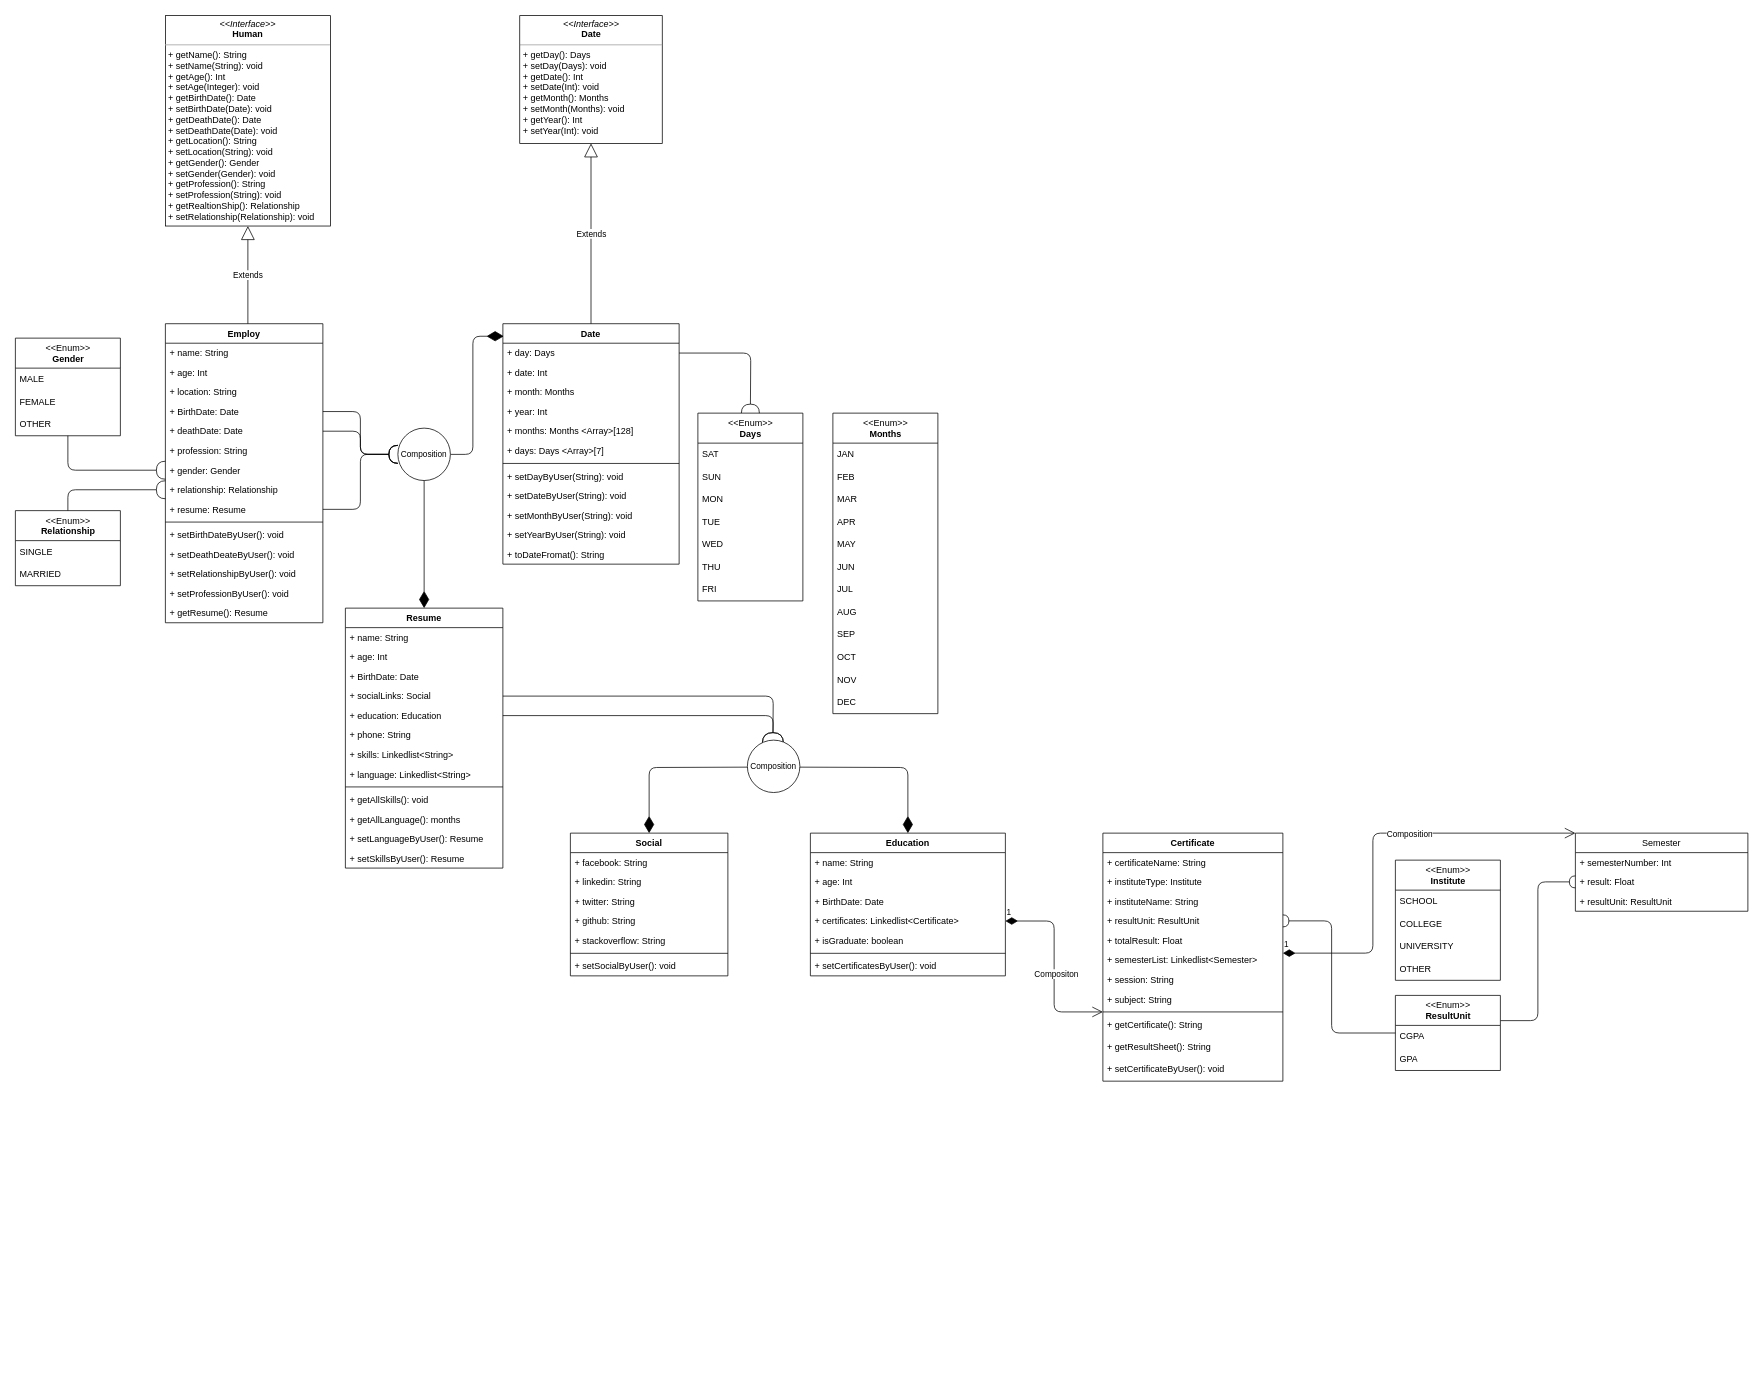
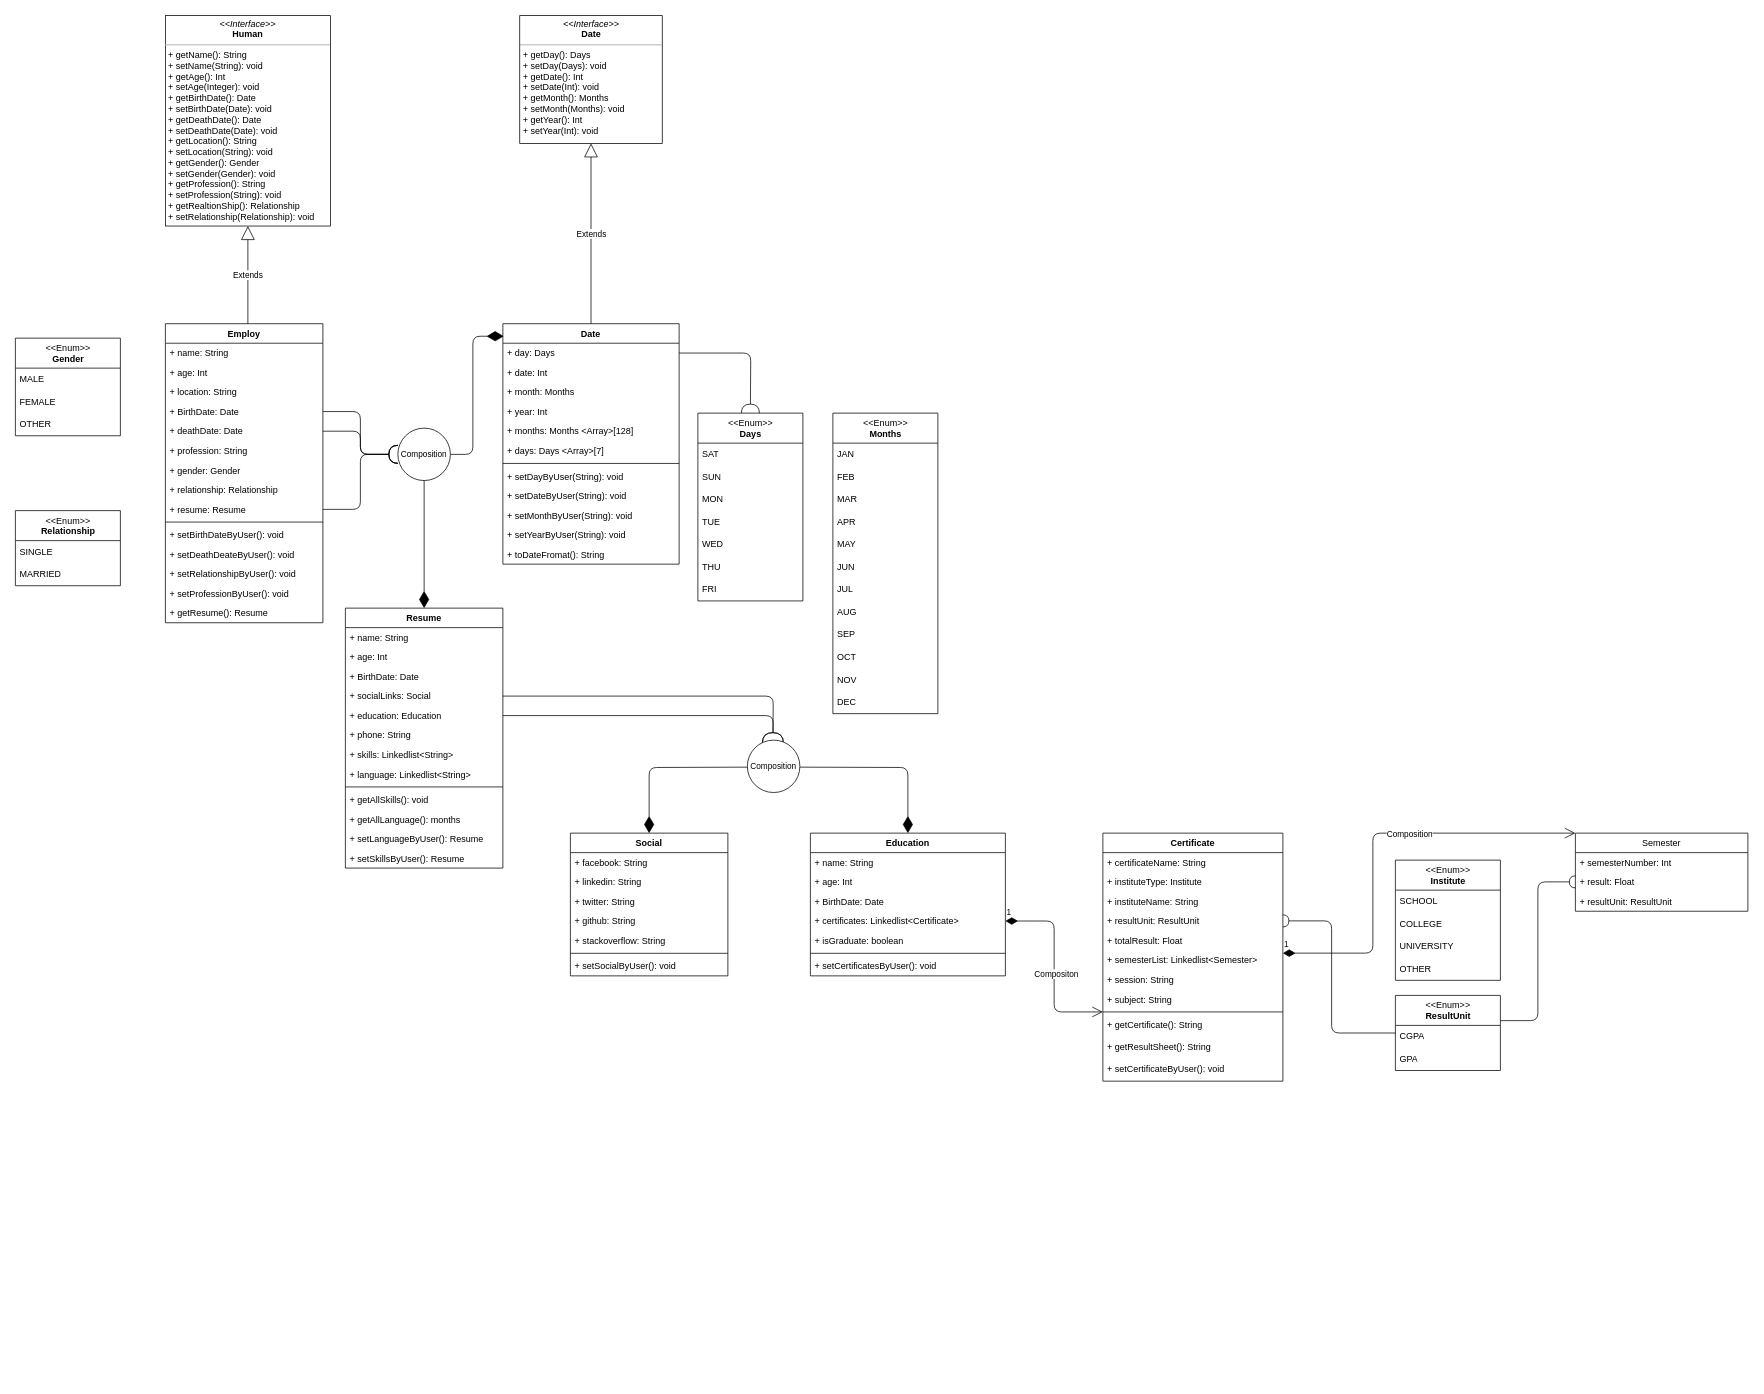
(98, 470) -> none
(104, 490) -> none
